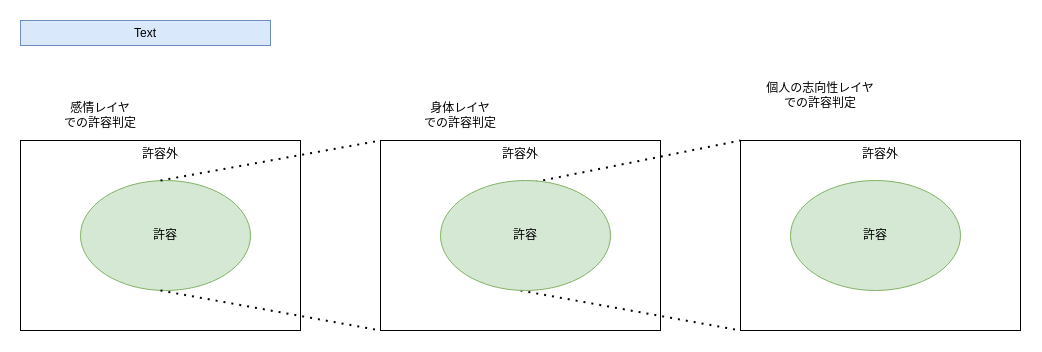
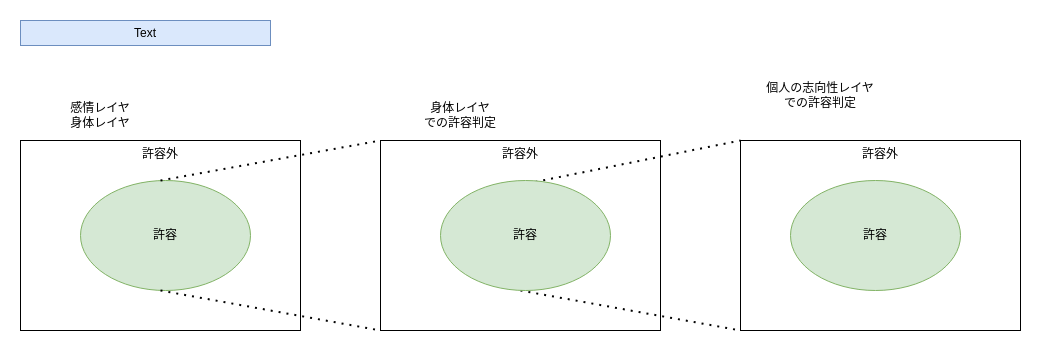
(101, 116) -> (101, 116)
